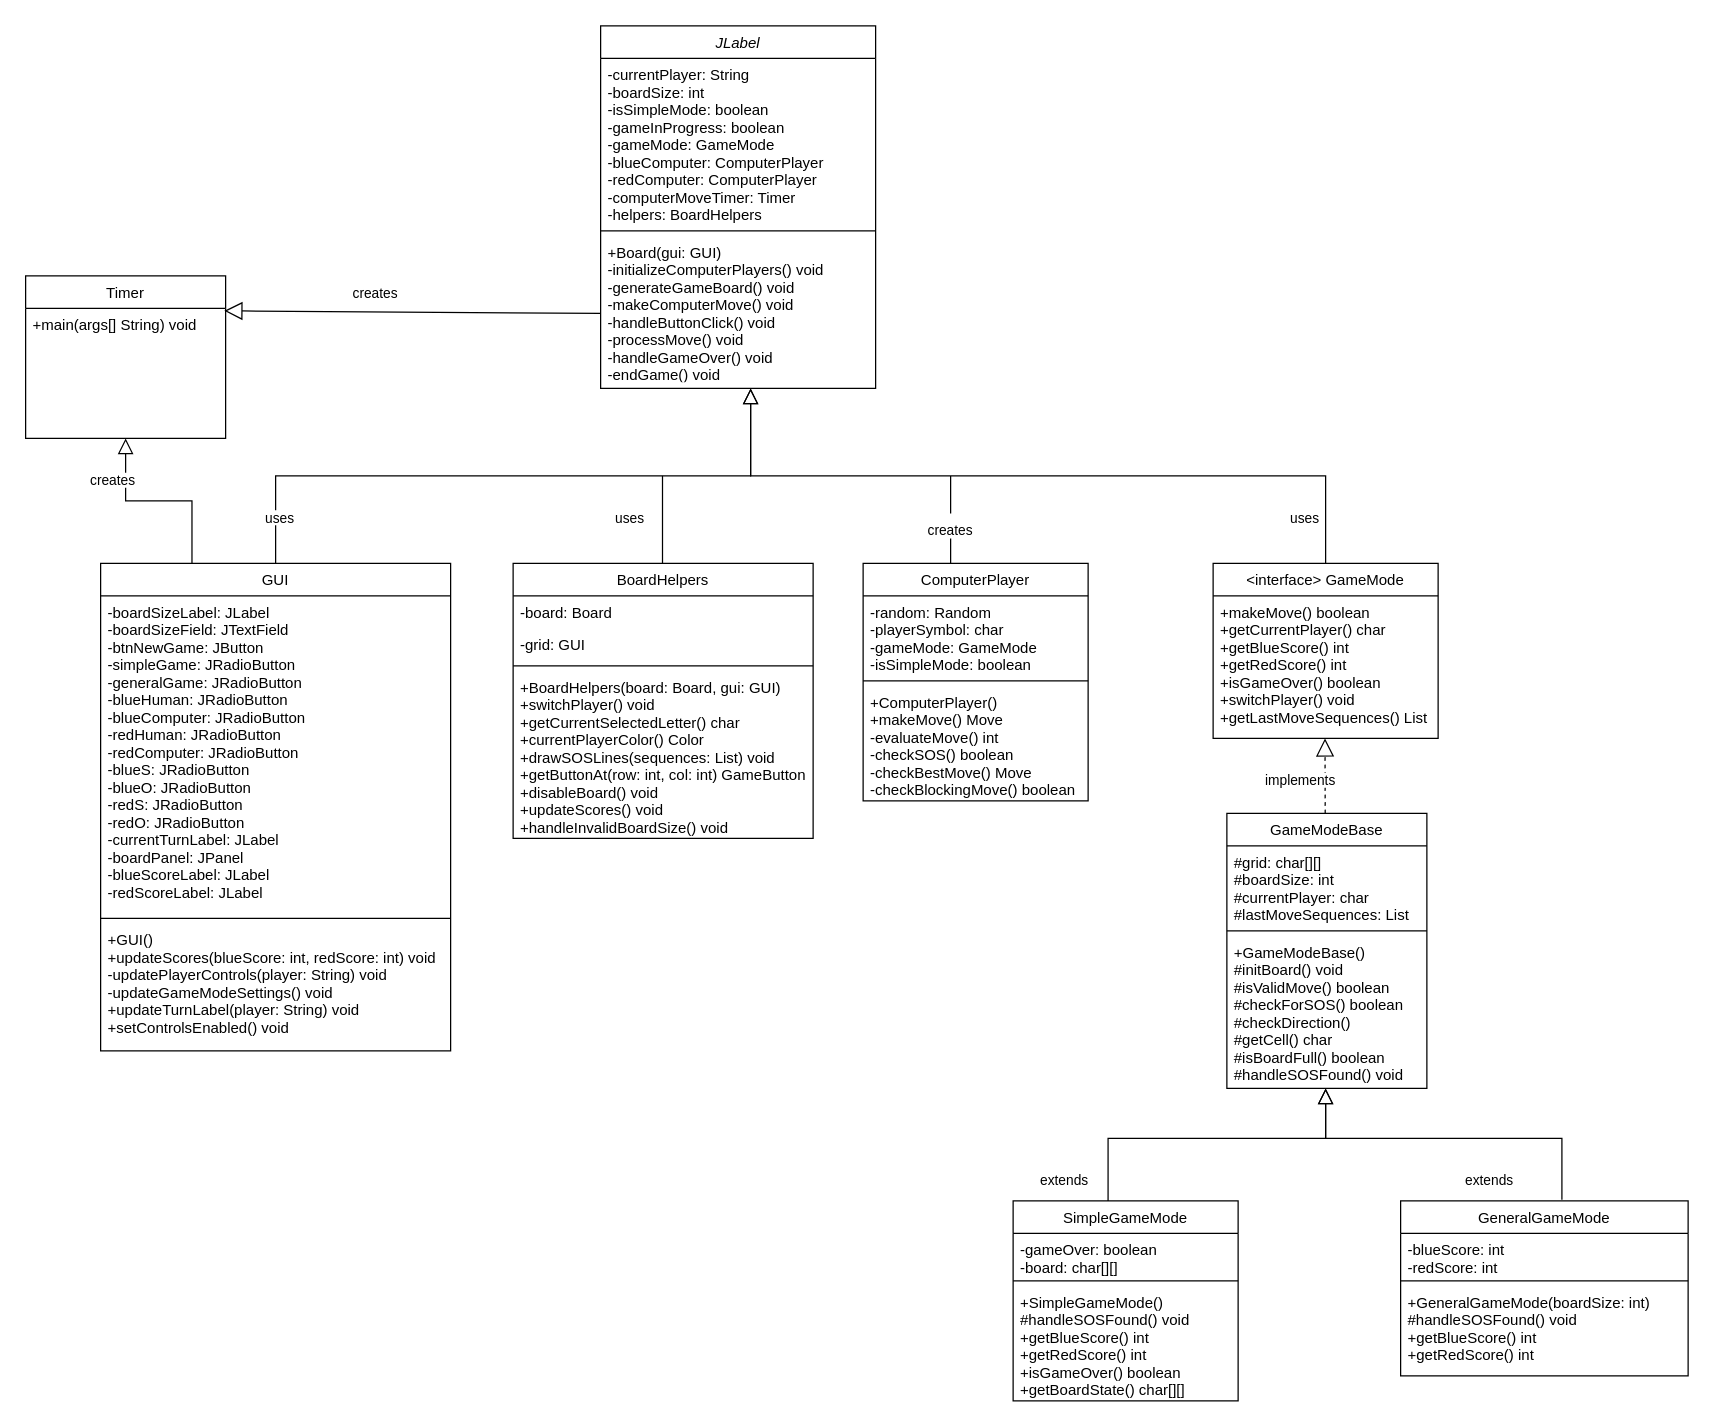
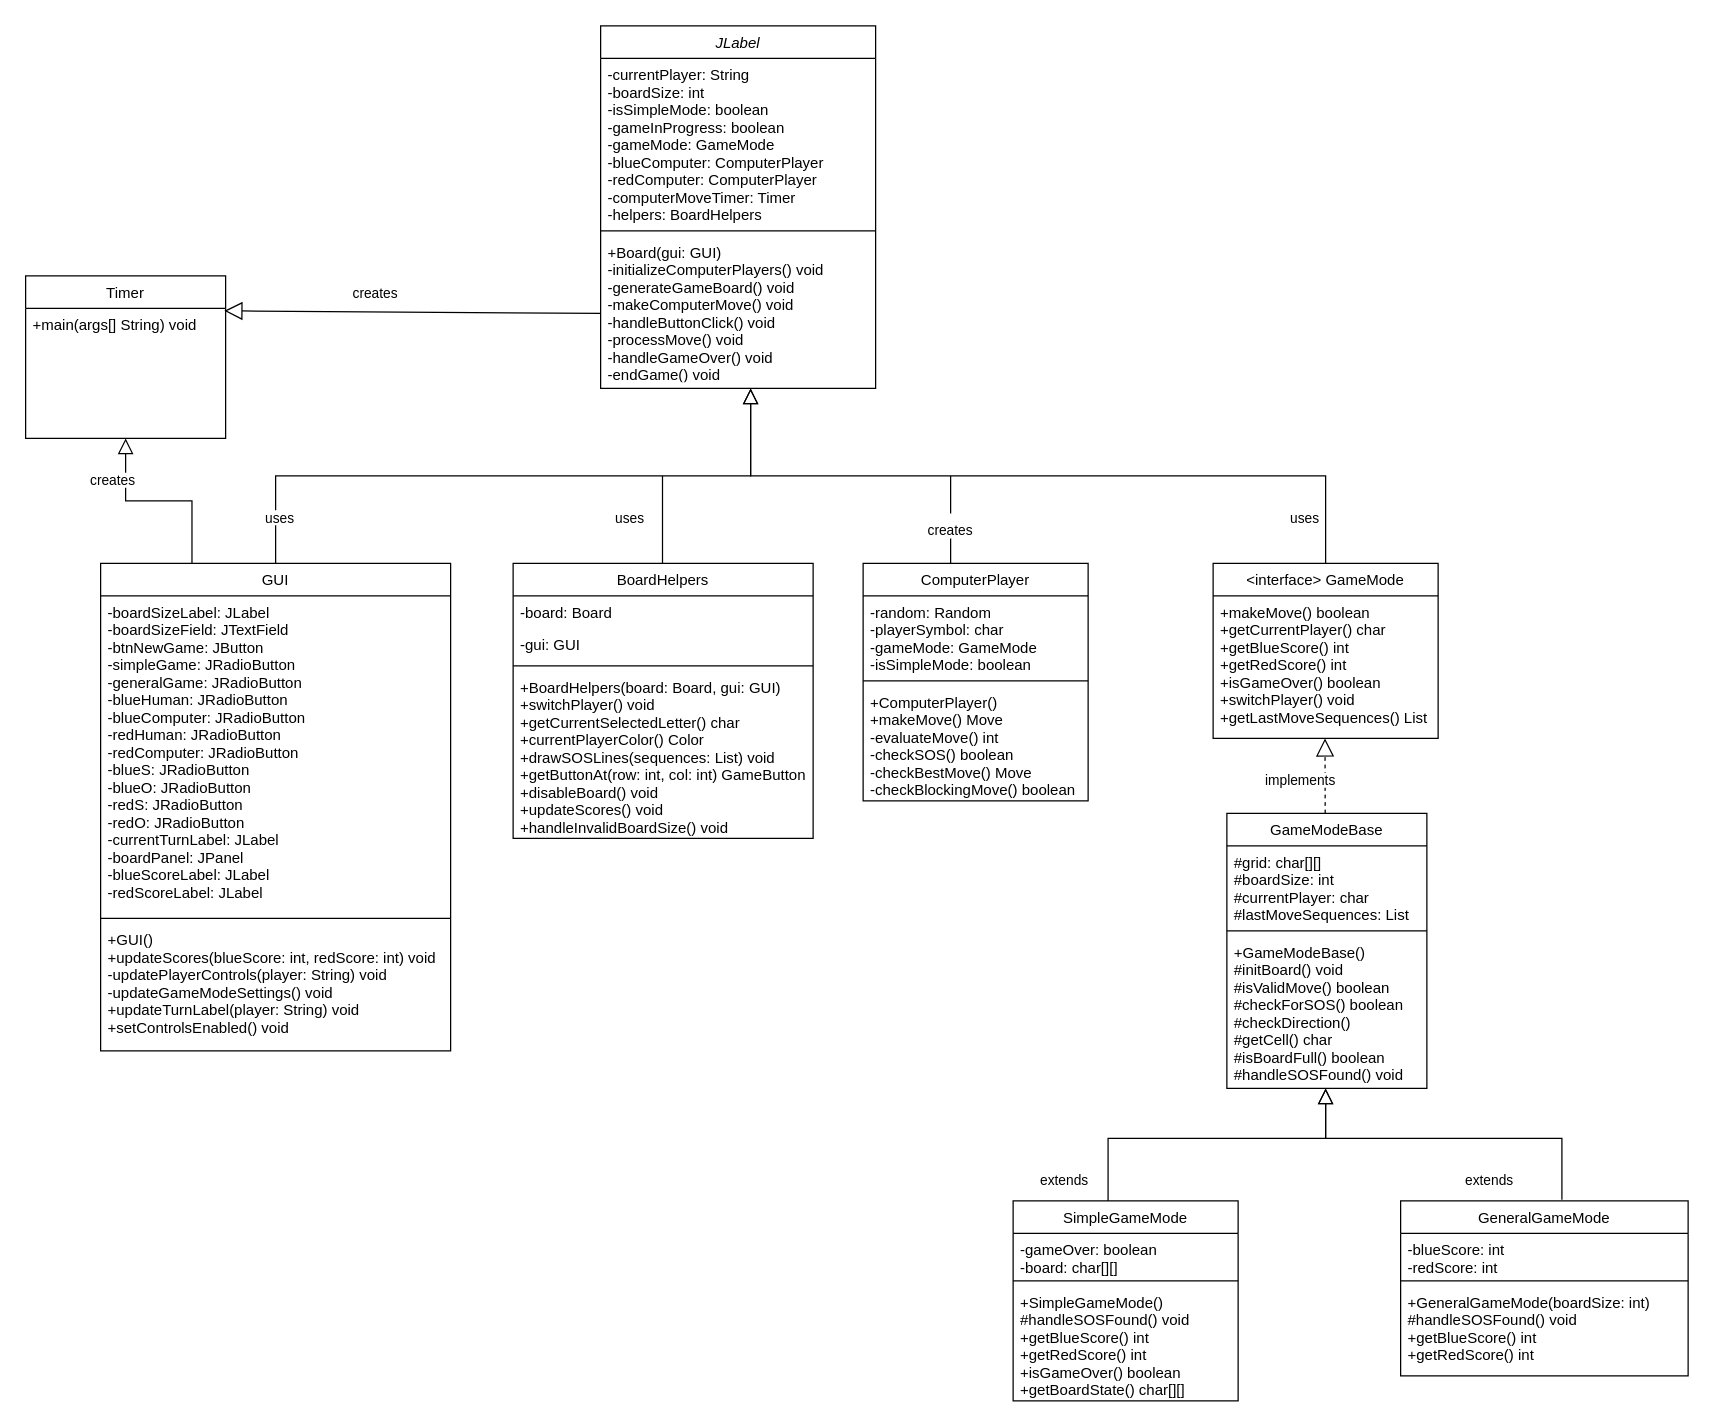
(556, 645) -> (552, 645)
